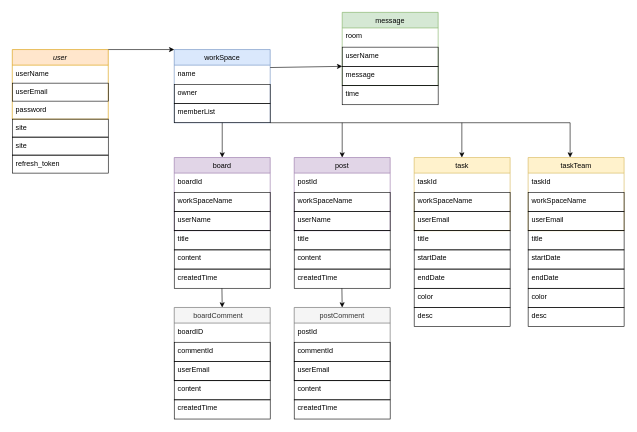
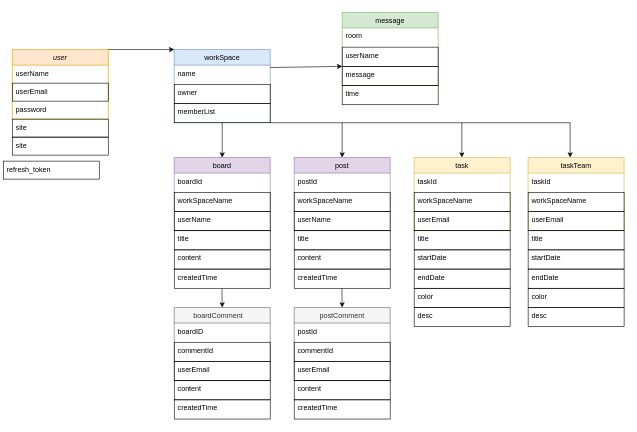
(60, 164) -> (51, 170)
